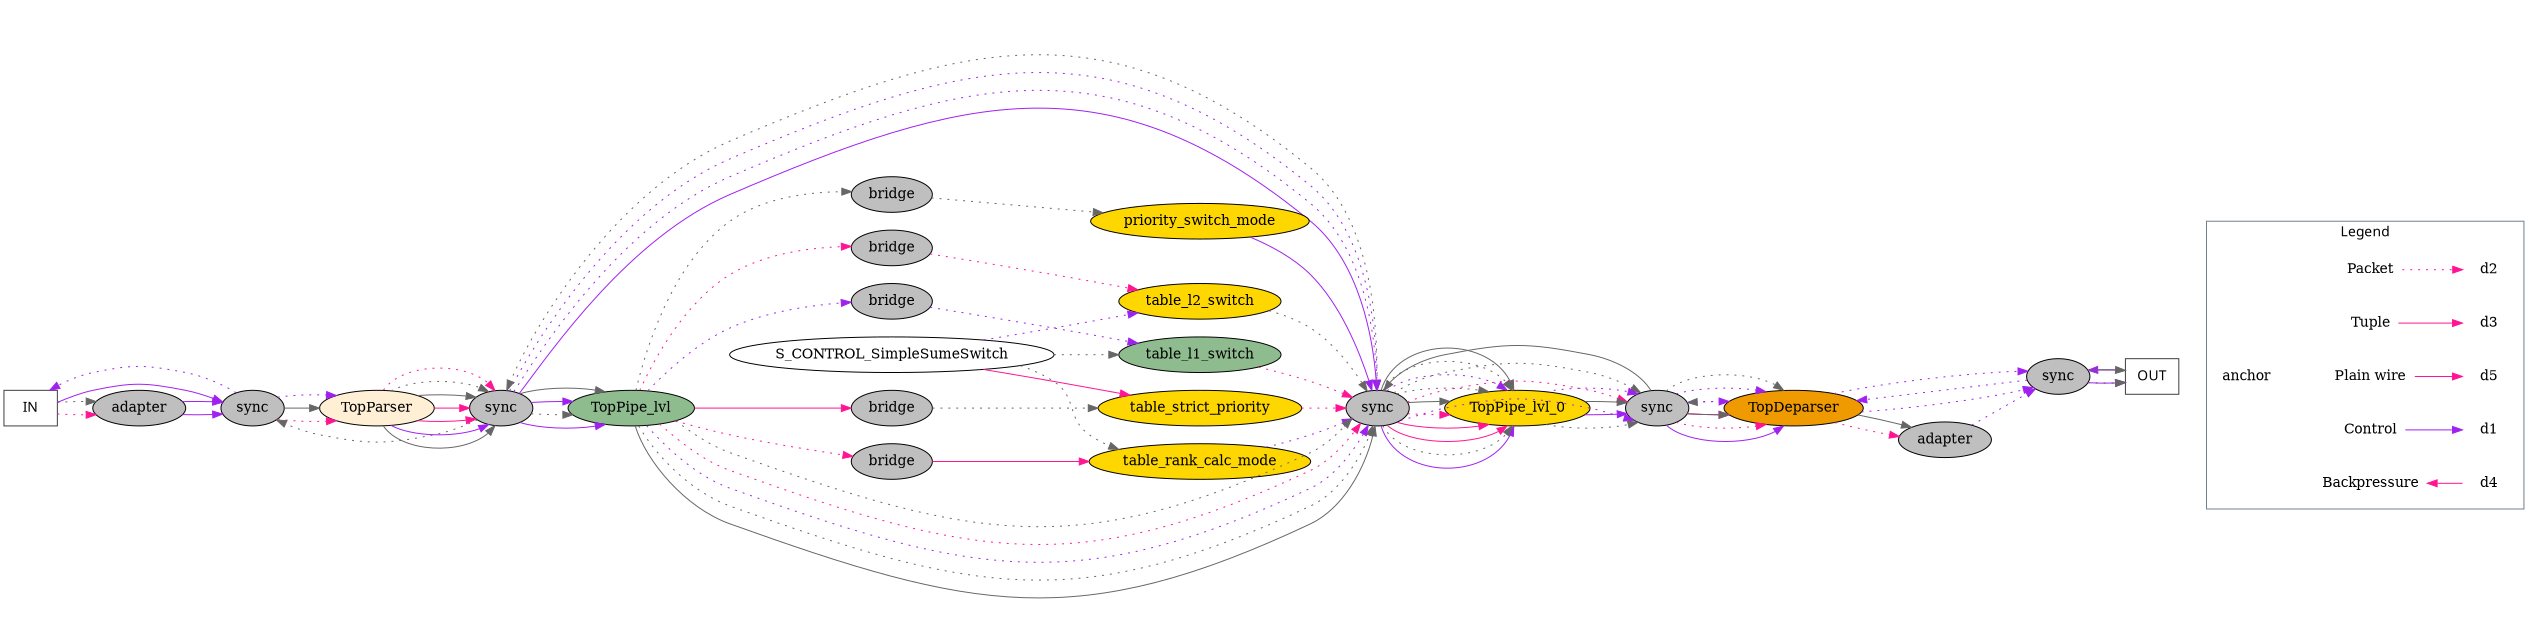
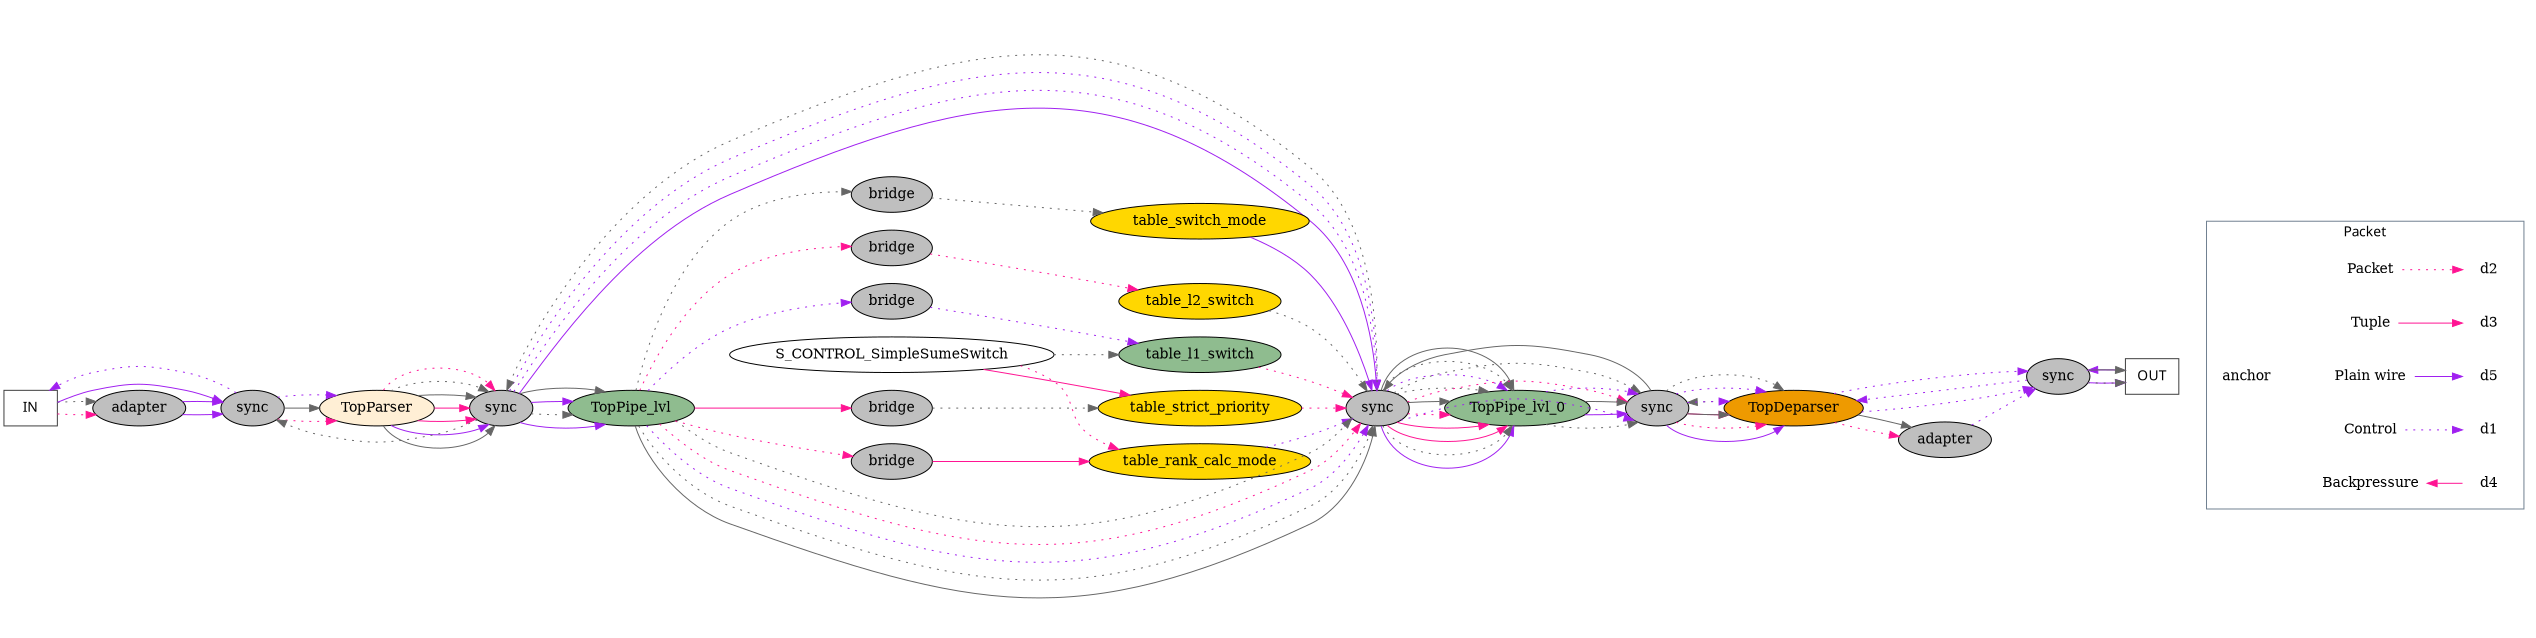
(1200, 221) -> (1200, 221)
(2365, 233) -> (2365, 233)
(1074, 324) -> none
(2434, 376) -> (2434, 376)
(1070, 401) -> (1070, 401)
(1517, 408) -> (1517, 408)
(2429, 430) -> (2429, 430)
